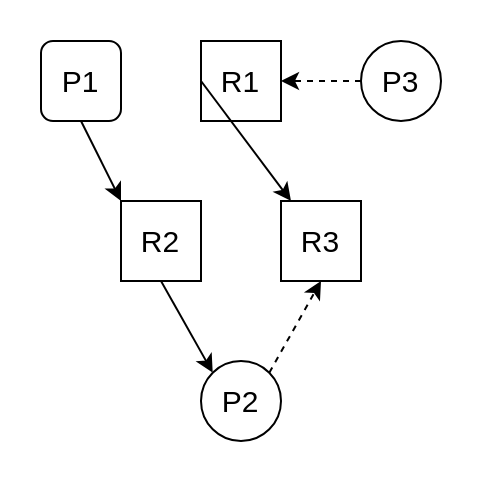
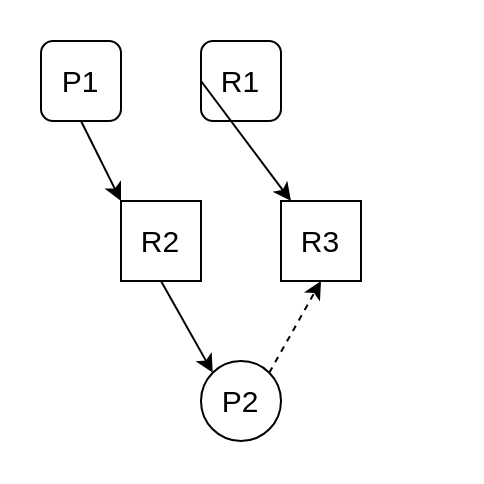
(241, 81) -> (241, 81)
(329, 81) -> none
(401, 81) -> none
